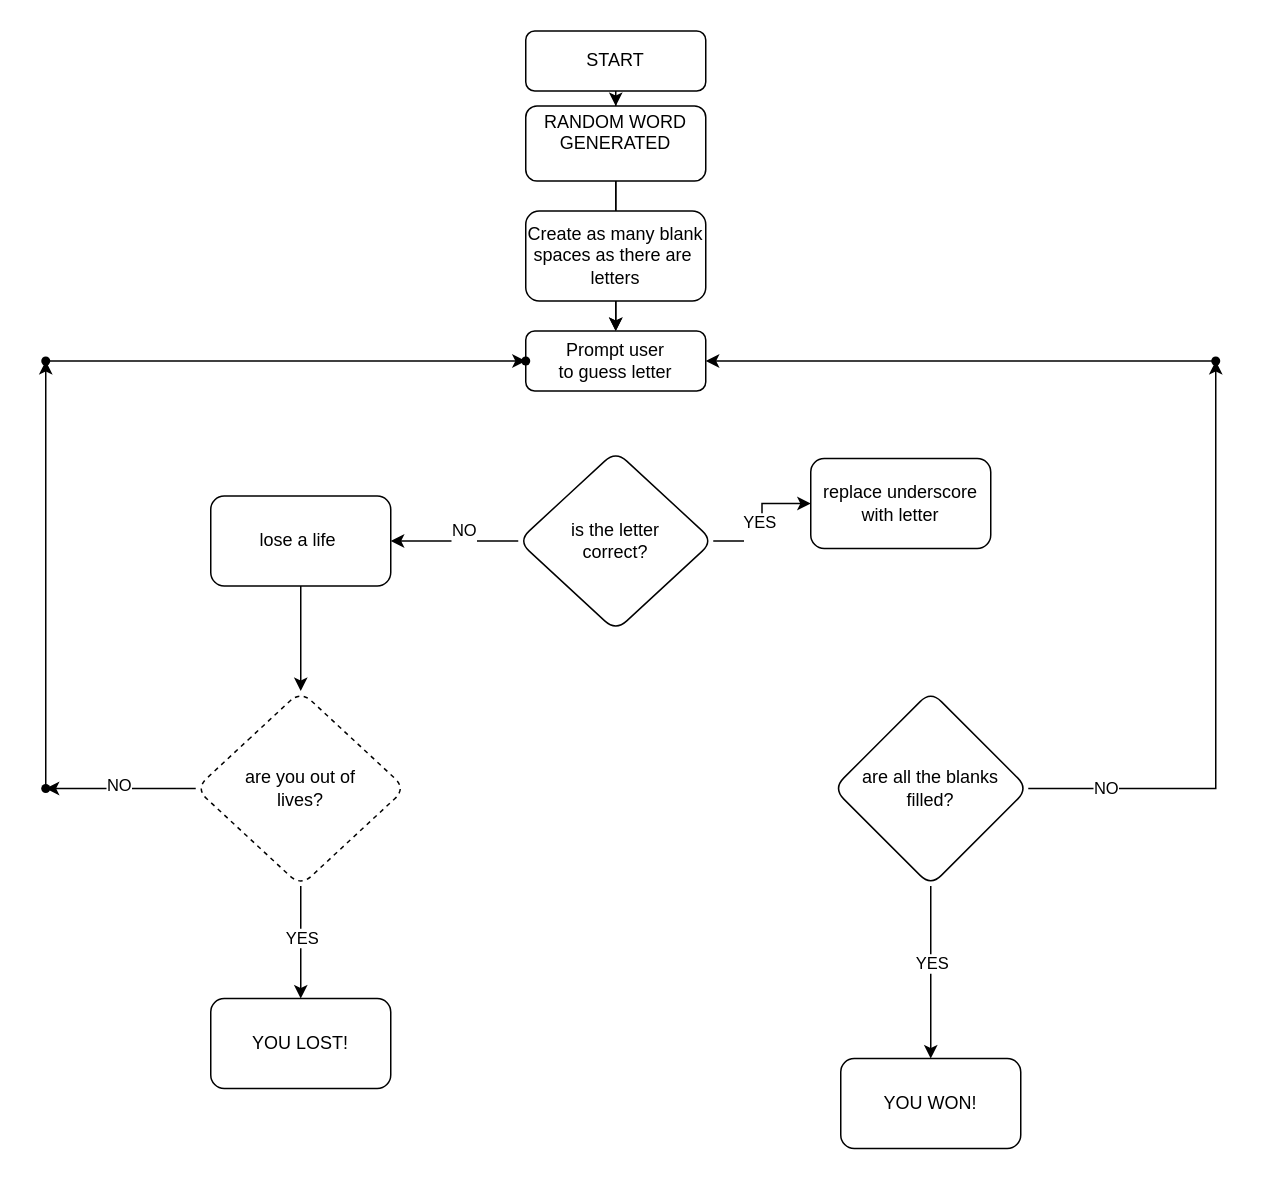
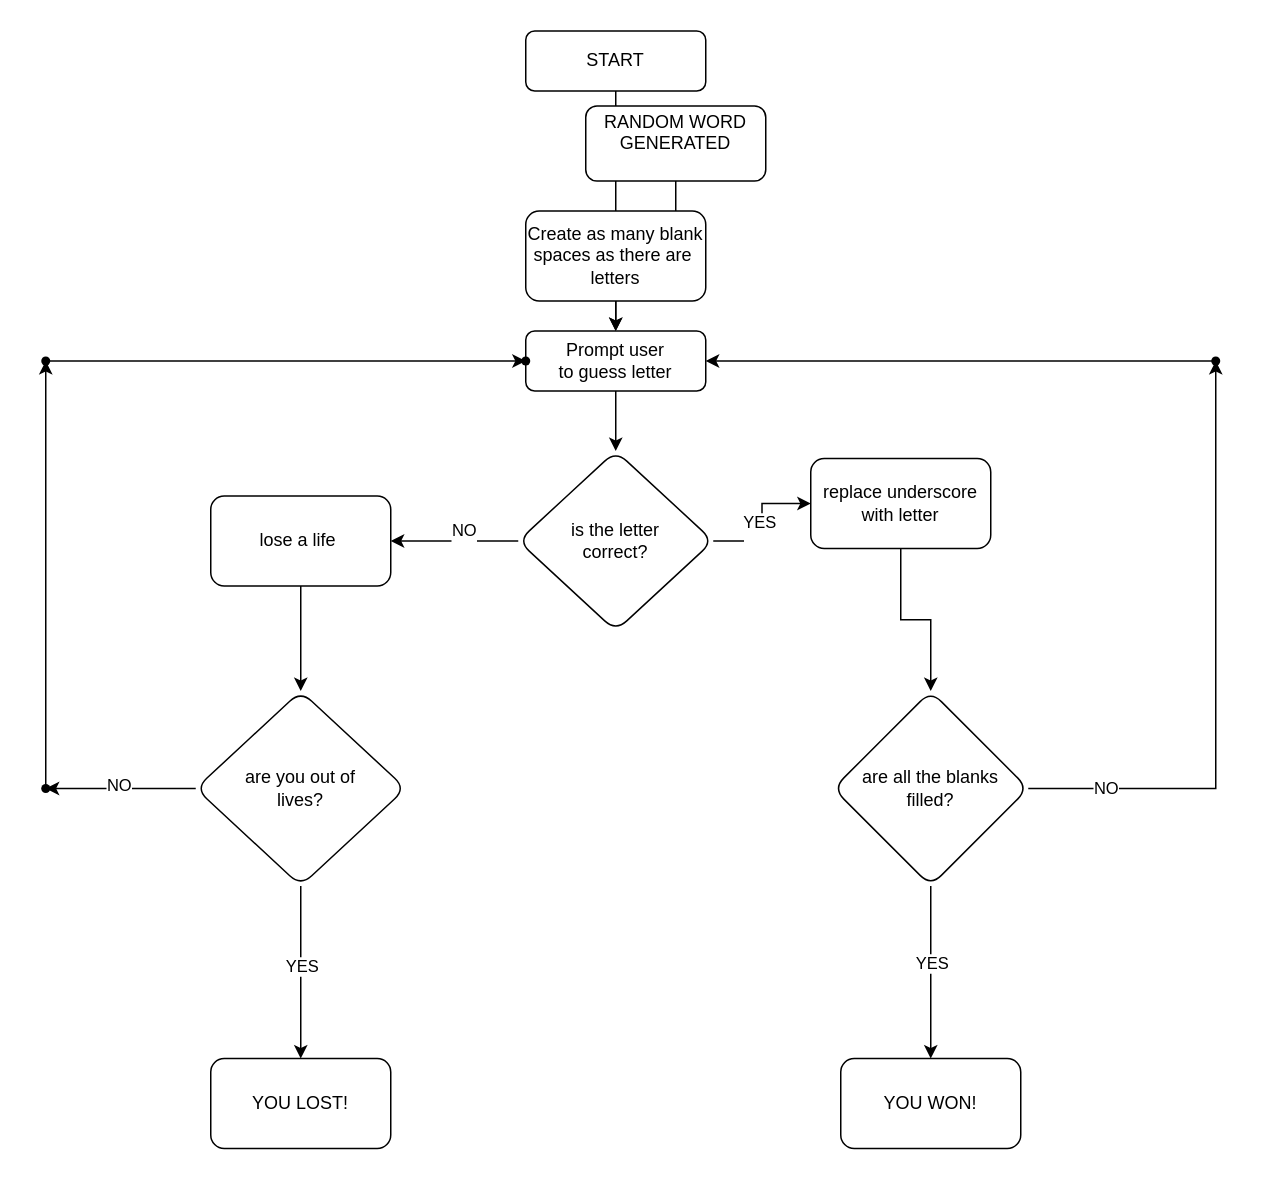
(616, 143) -> (676, 143)
none -> (616, 416)
none -> (911, 620)
(301, 788) -> (301, 788)
(301, 1043) -> (301, 1103)
